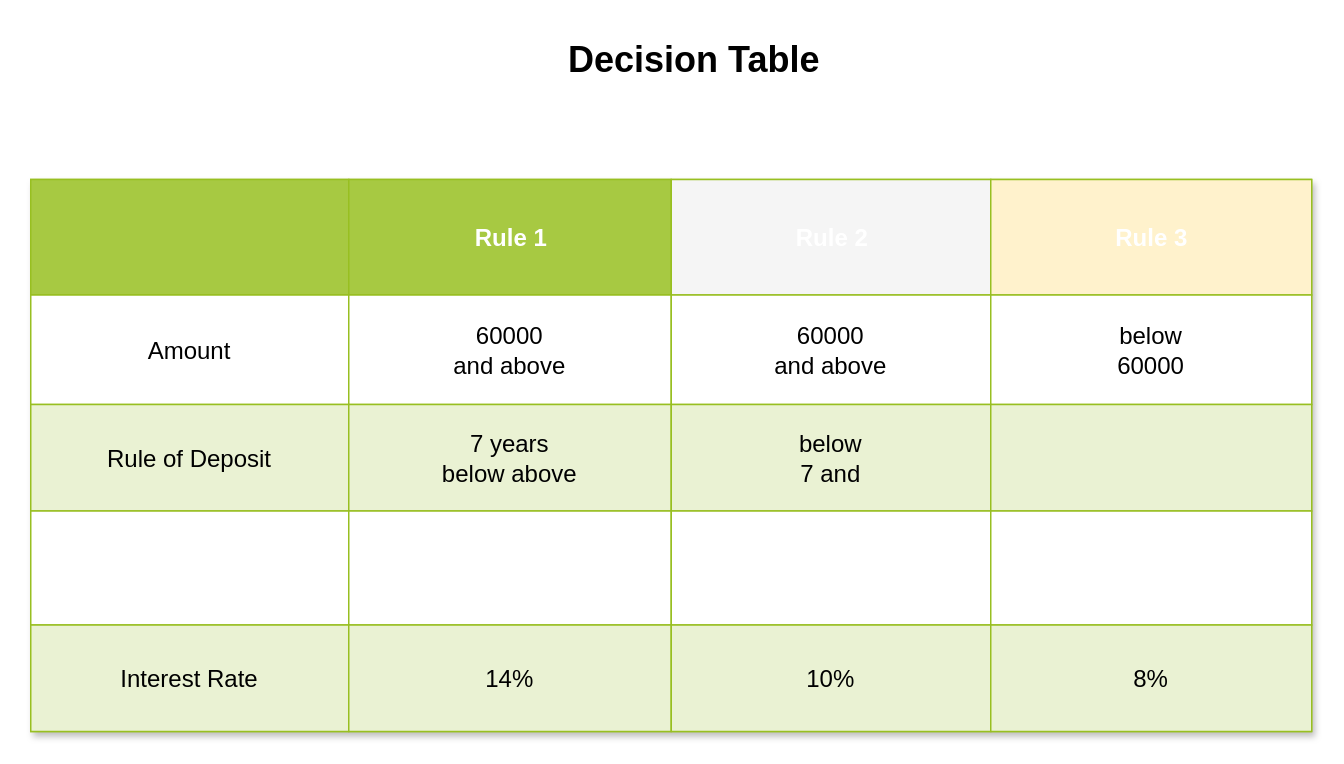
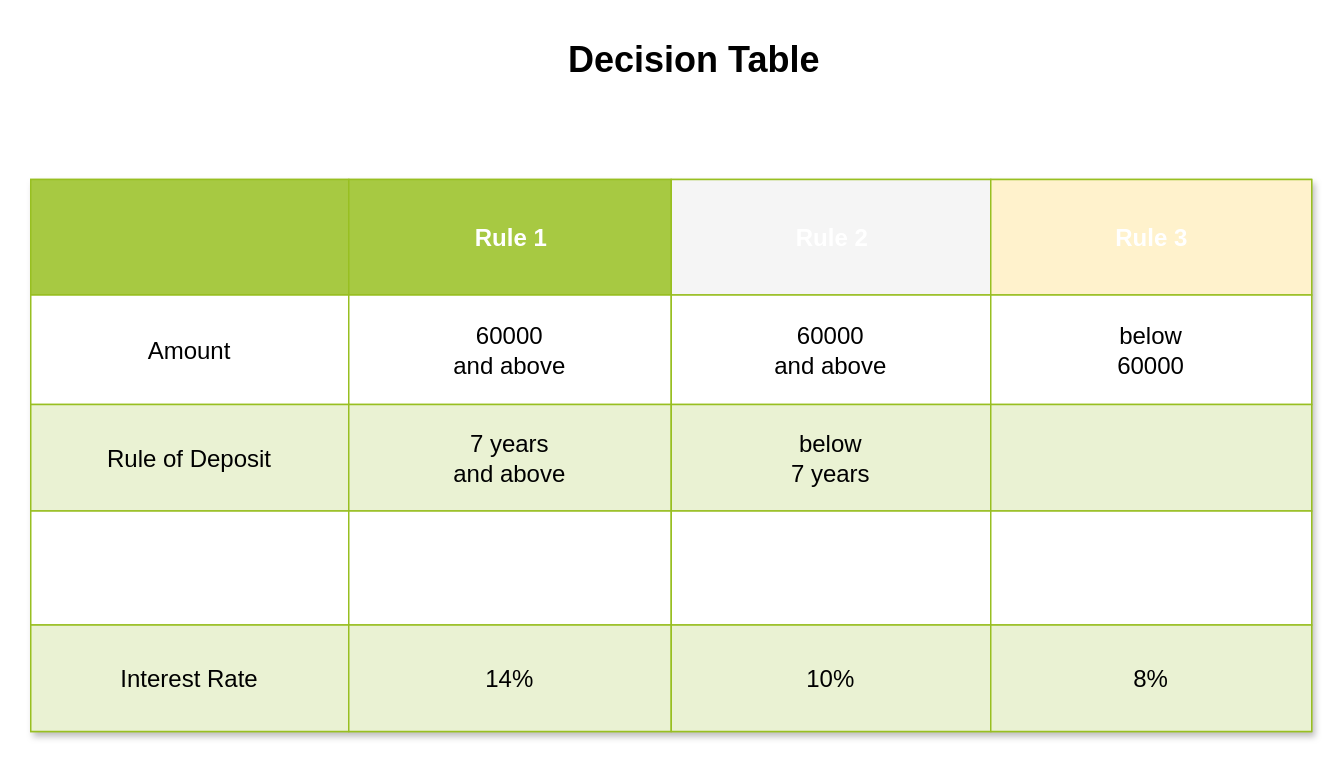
(510, 458) -> (510, 458)
(831, 458) -> (831, 458)
